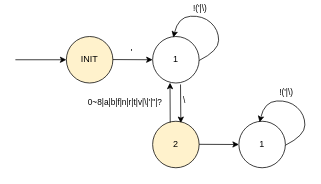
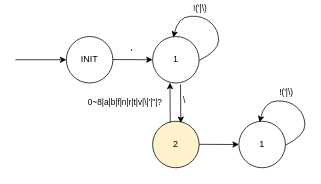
(90, 60) -> (90, 60)
